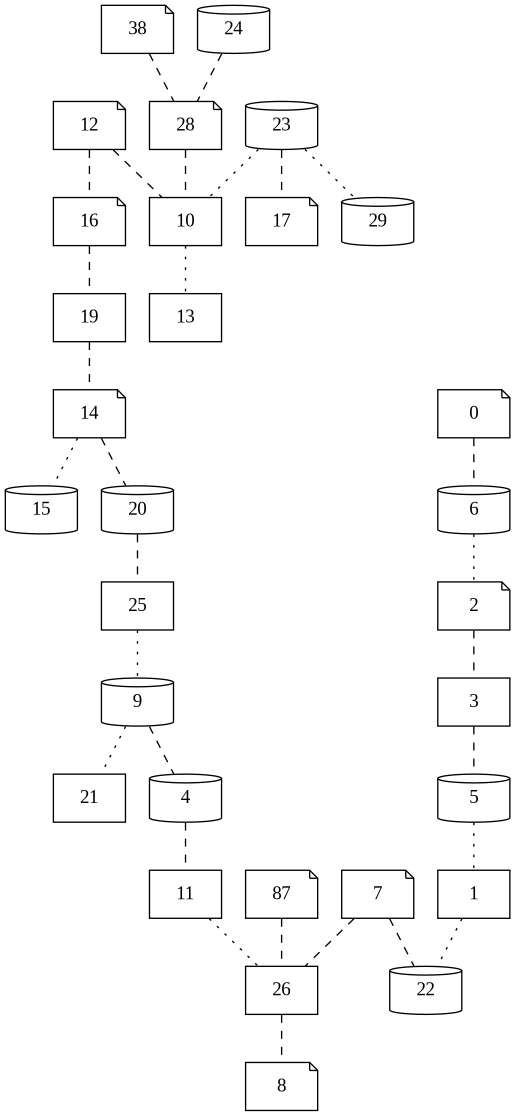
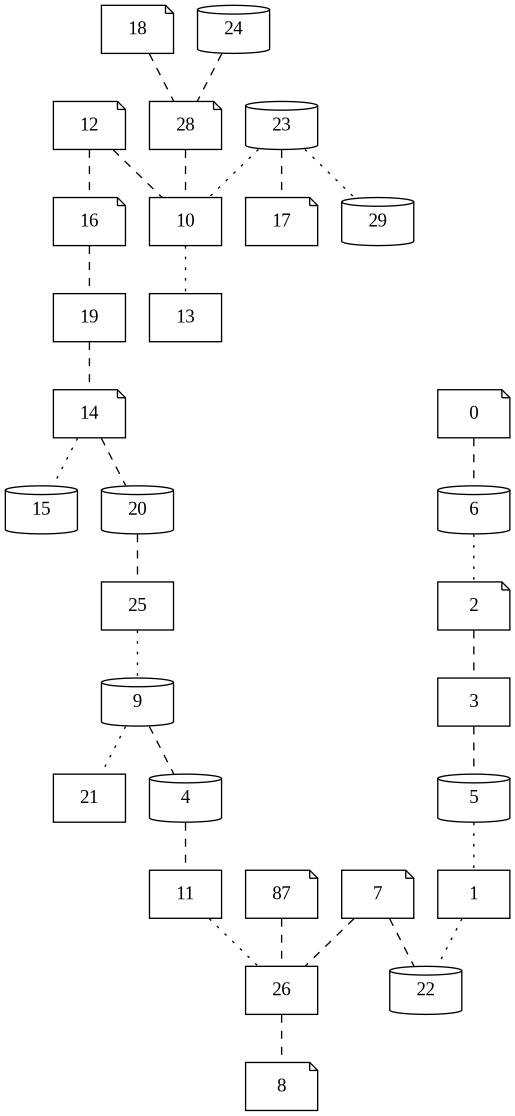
(137, 29) -> (137, 29)
